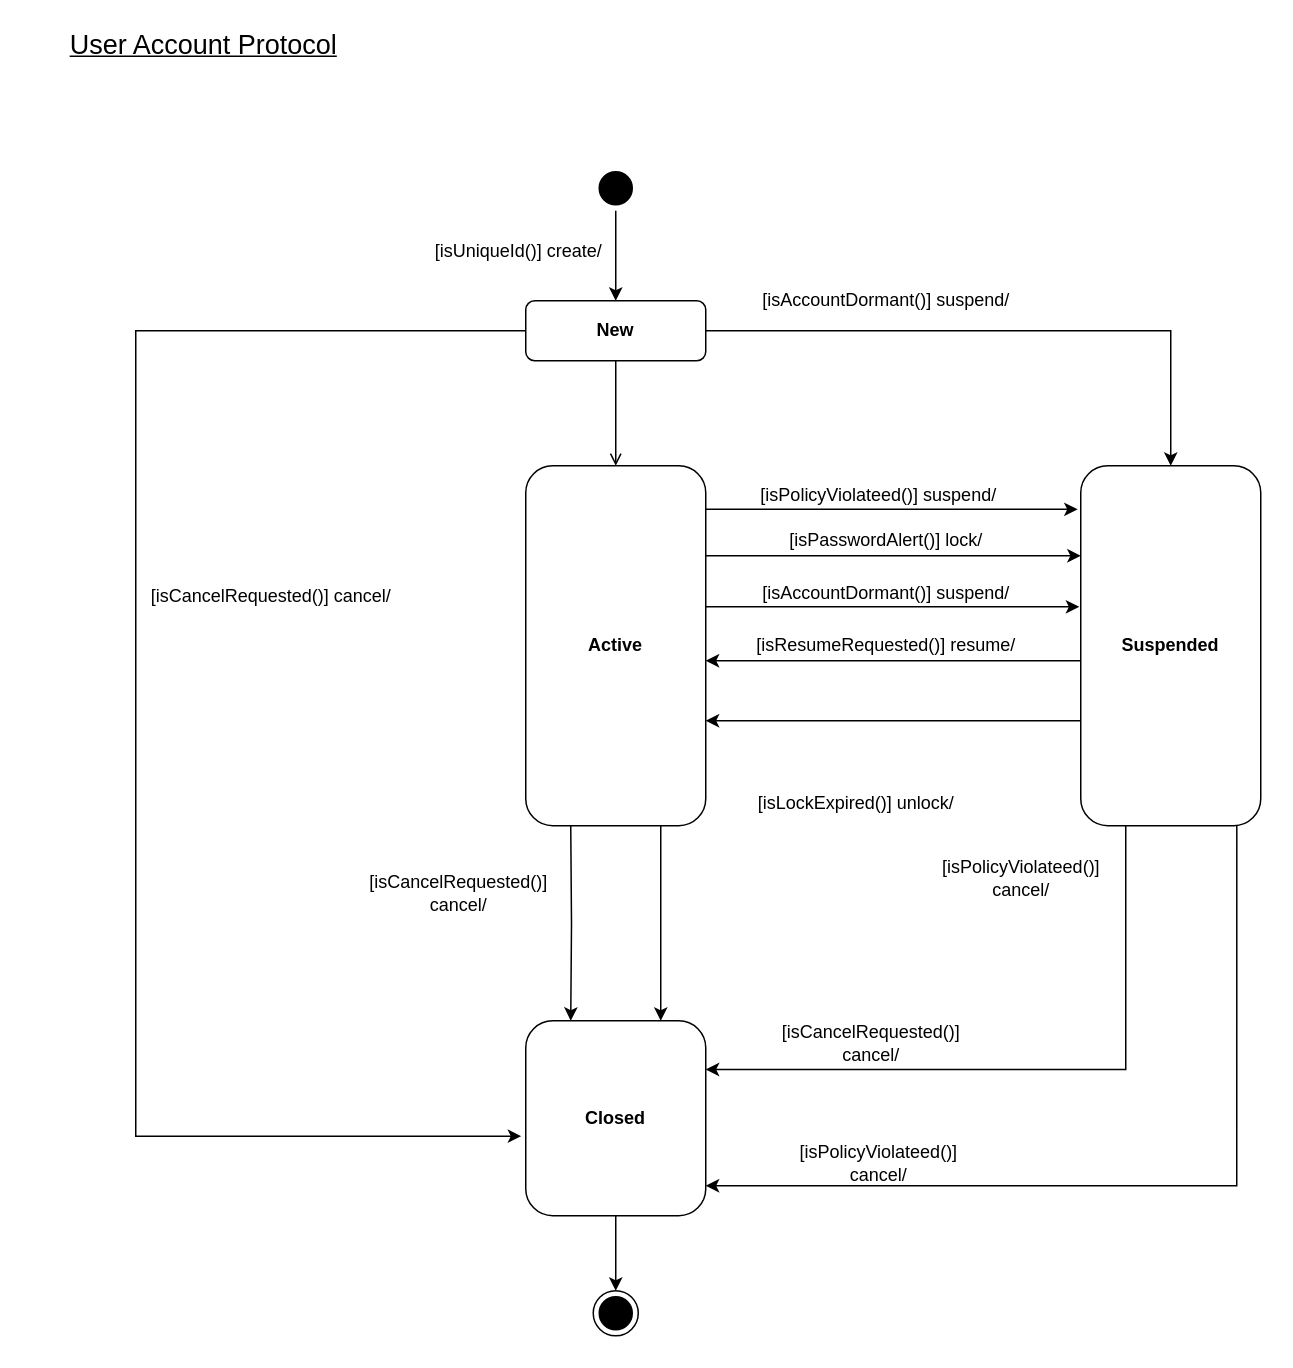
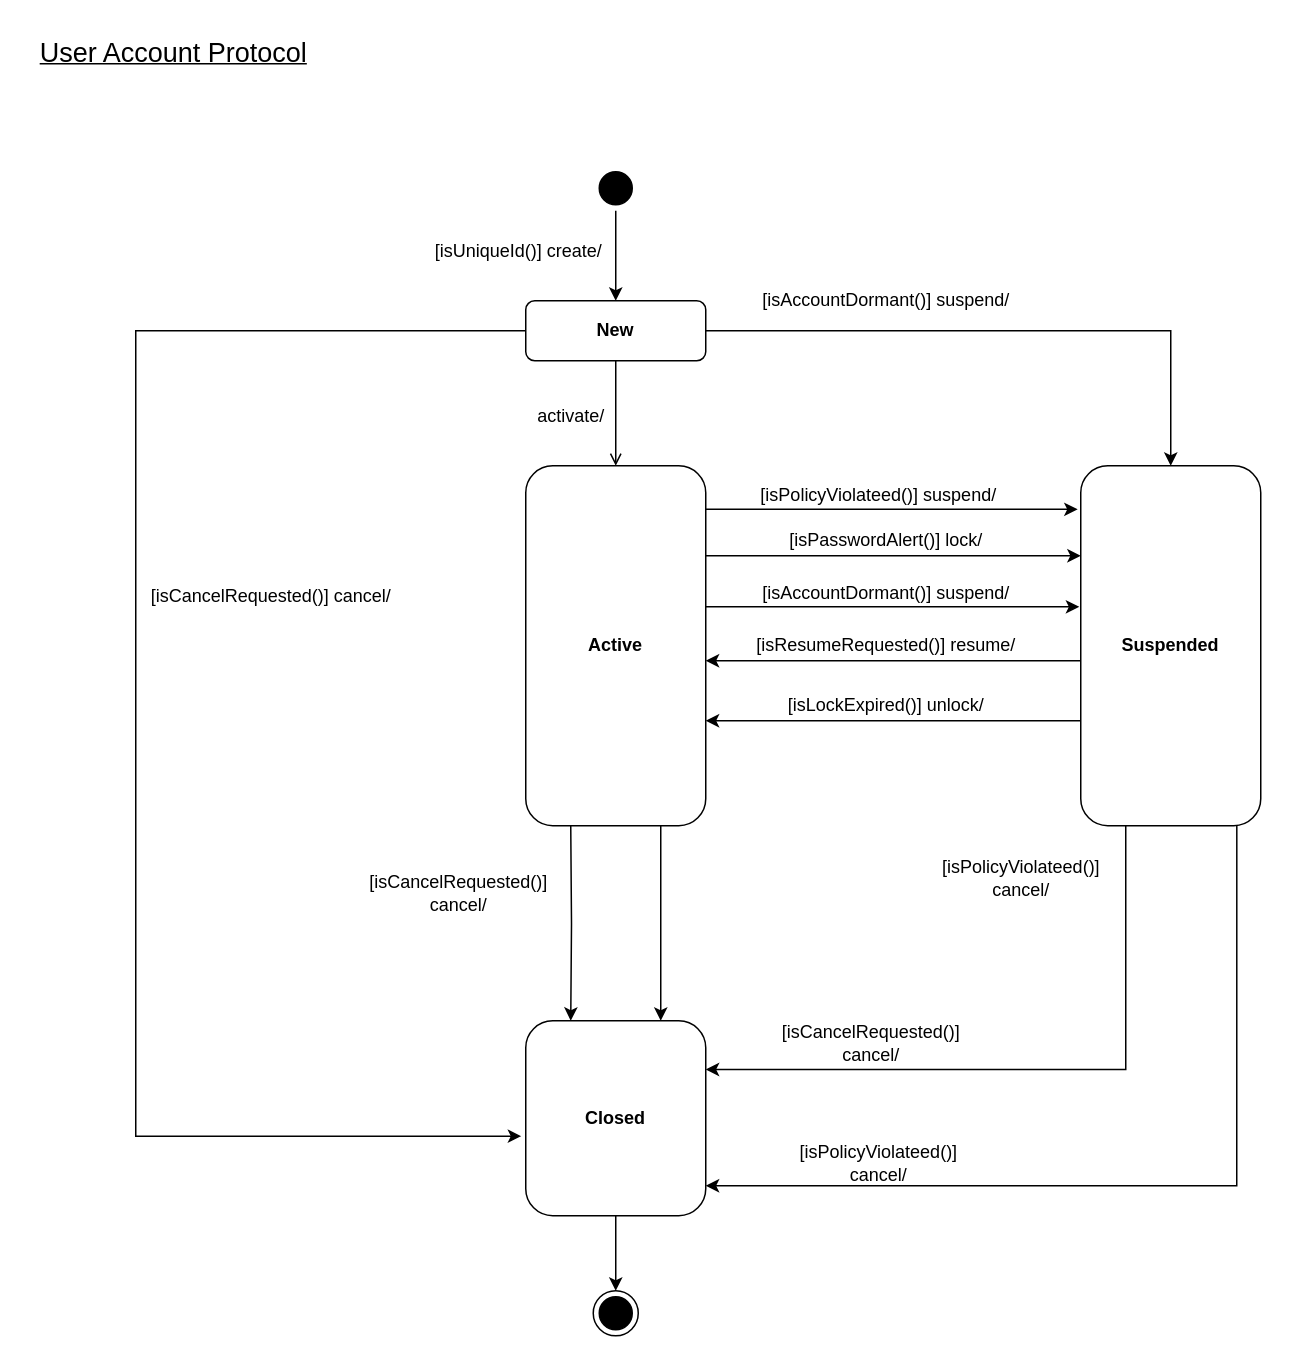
(203, 46) -> (173, 53)
none -> (571, 413)
(856, 803) -> (886, 706)
